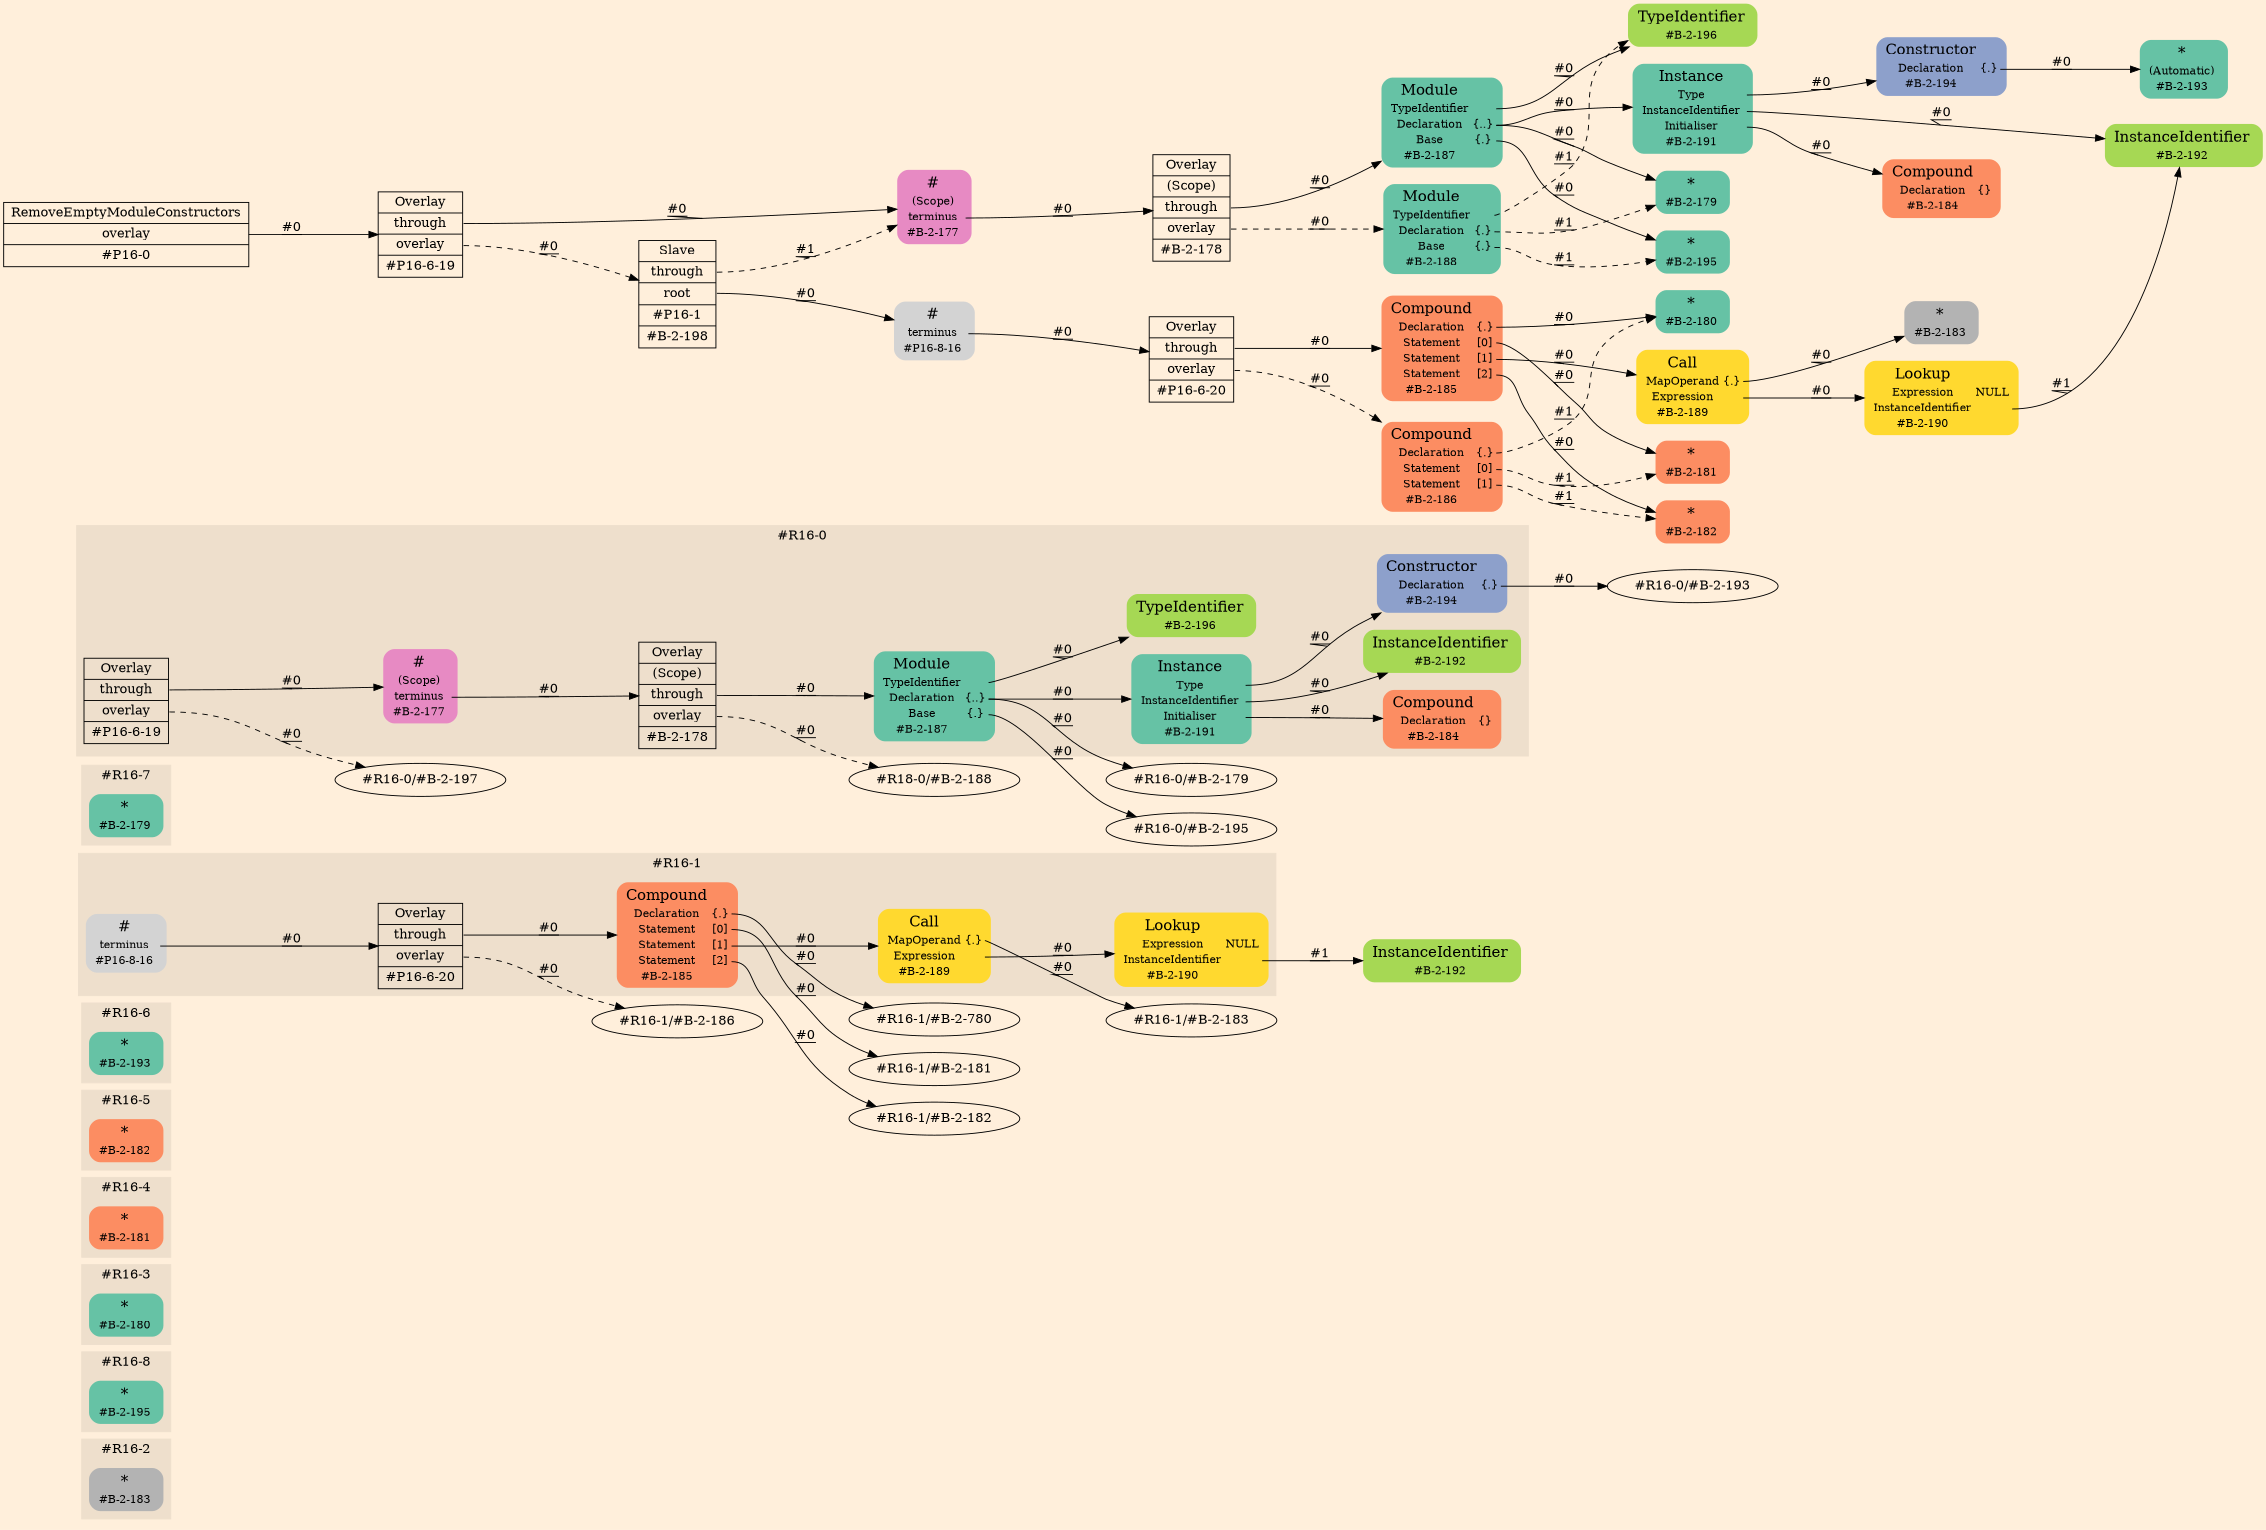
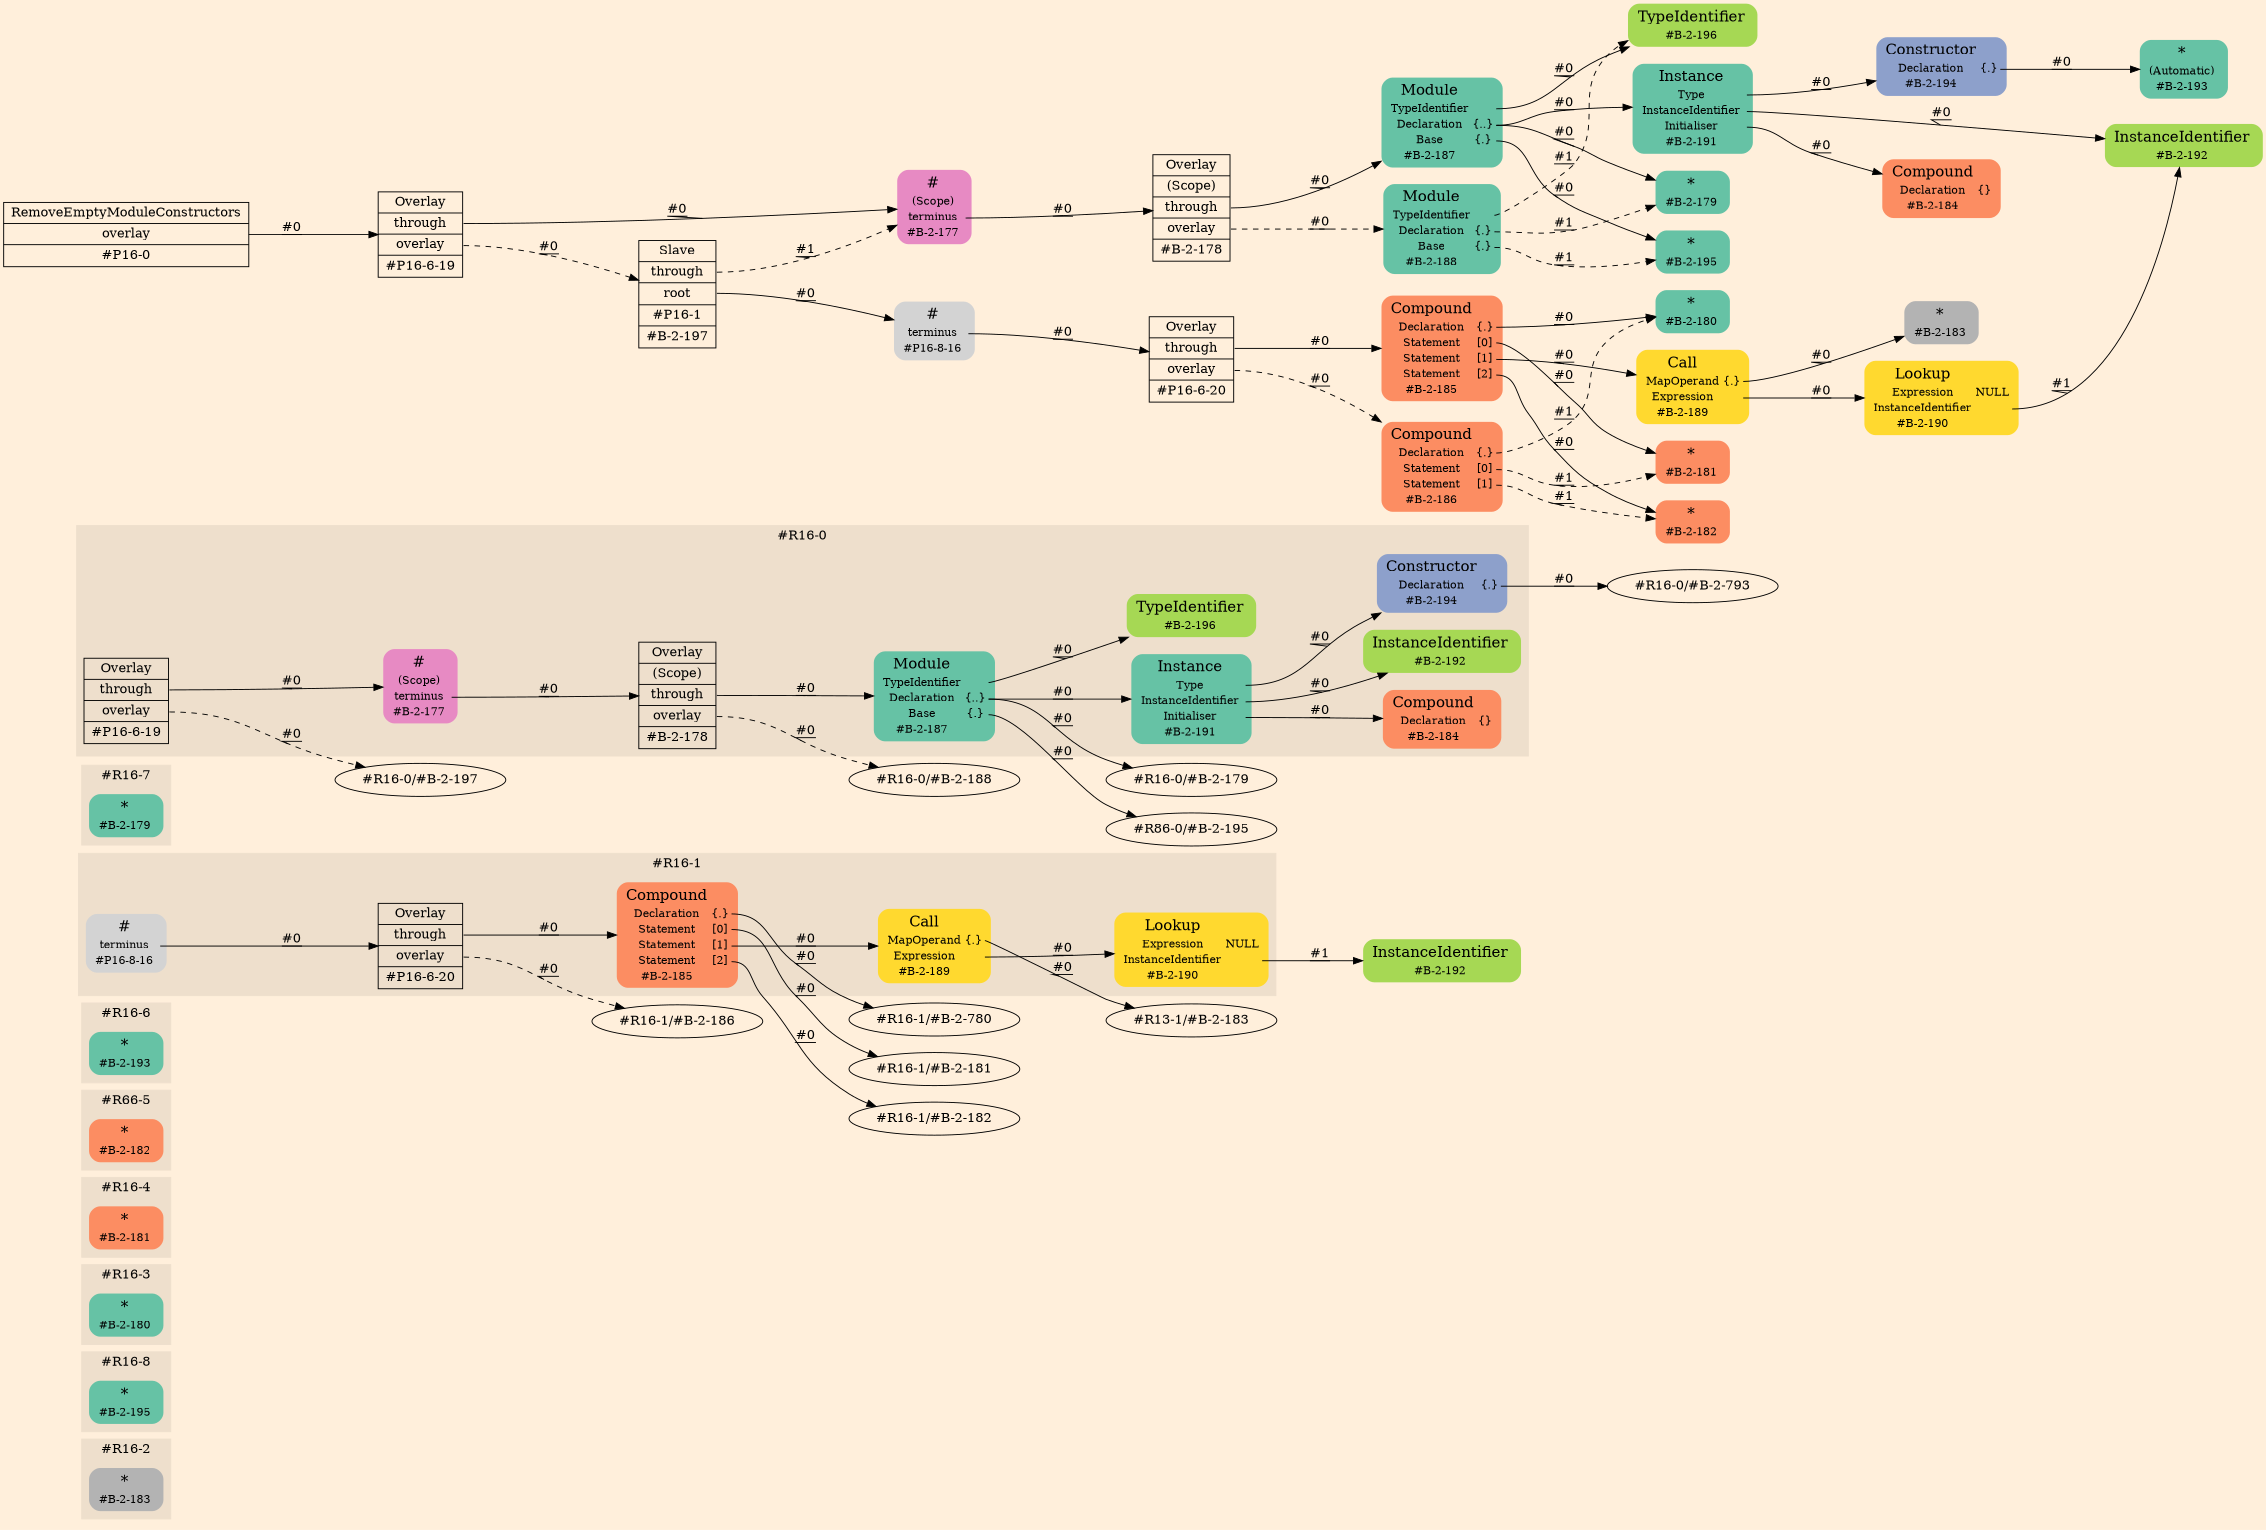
(677, 336) -> (677, 336)
(1693, 586) -> (1693, 586)
(934, 780) -> (934, 780)
(1191, 829) -> (1191, 829)
(1191, 1020) -> (1191, 1020)
(126, 1101) -> (126, 1101)
